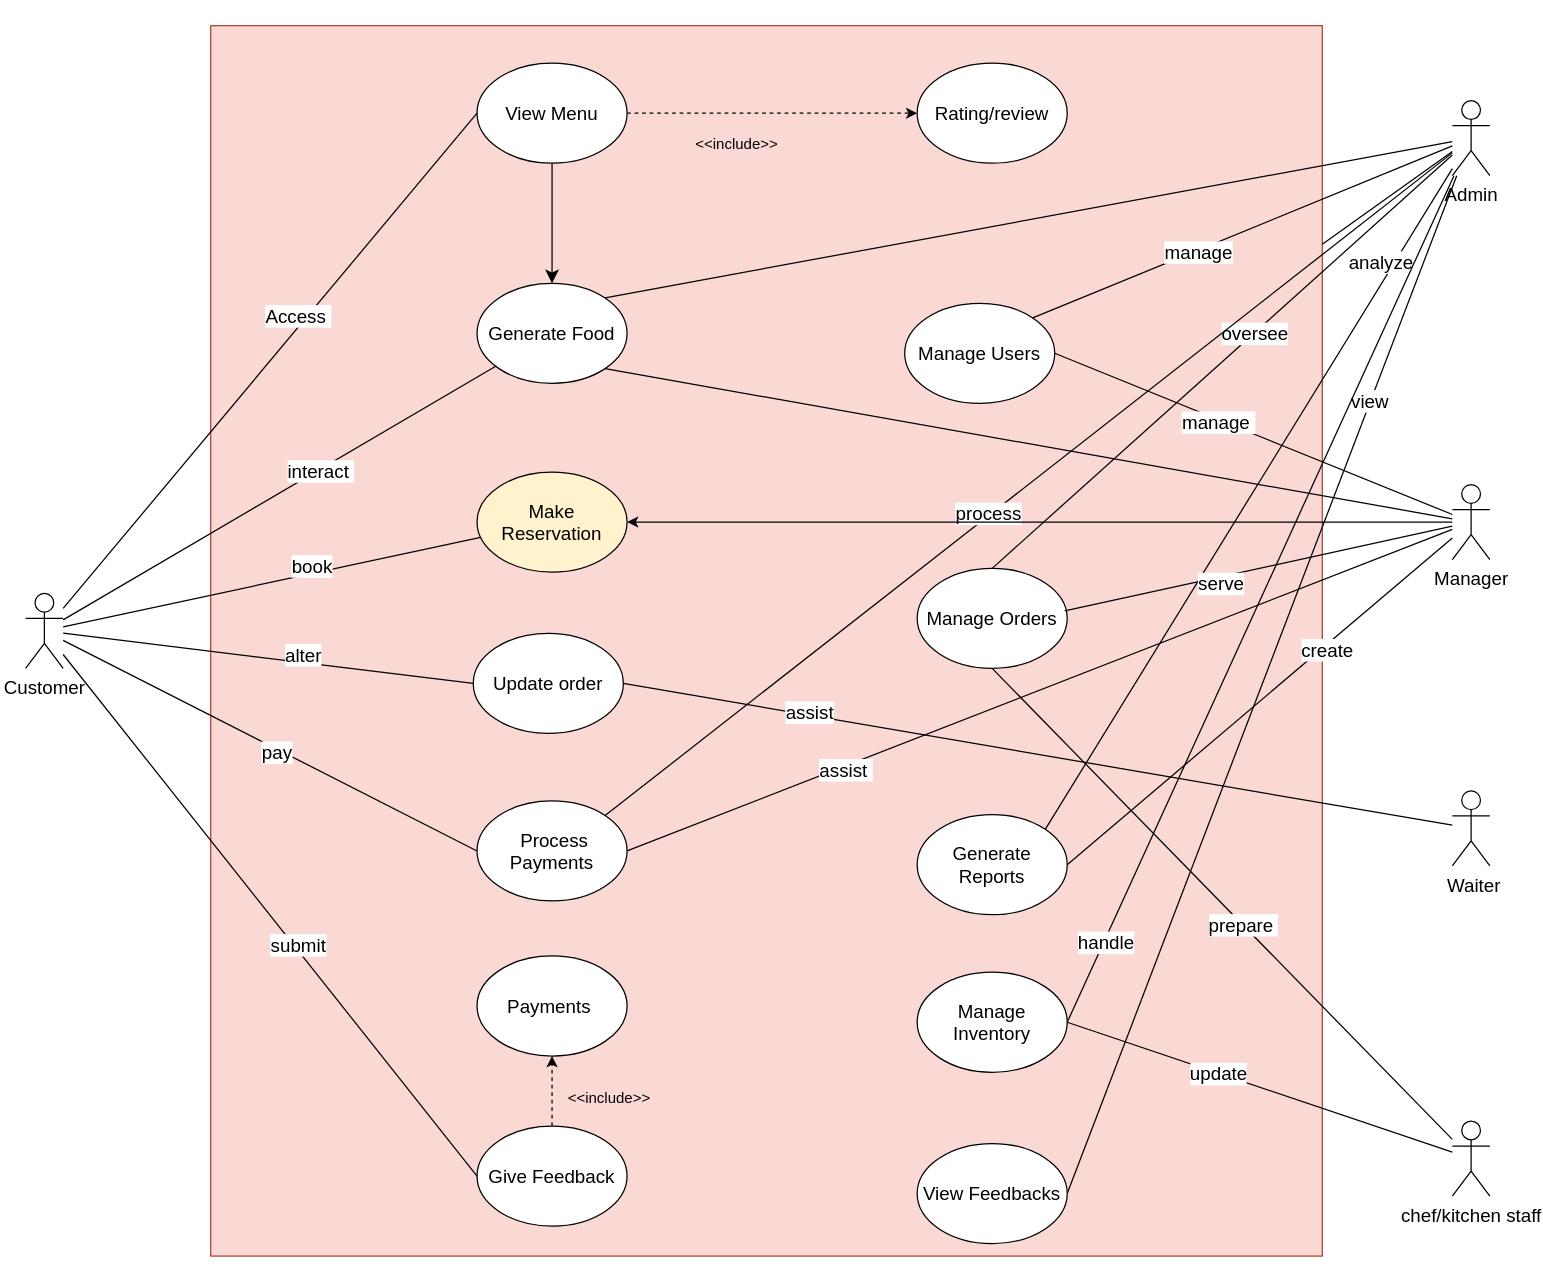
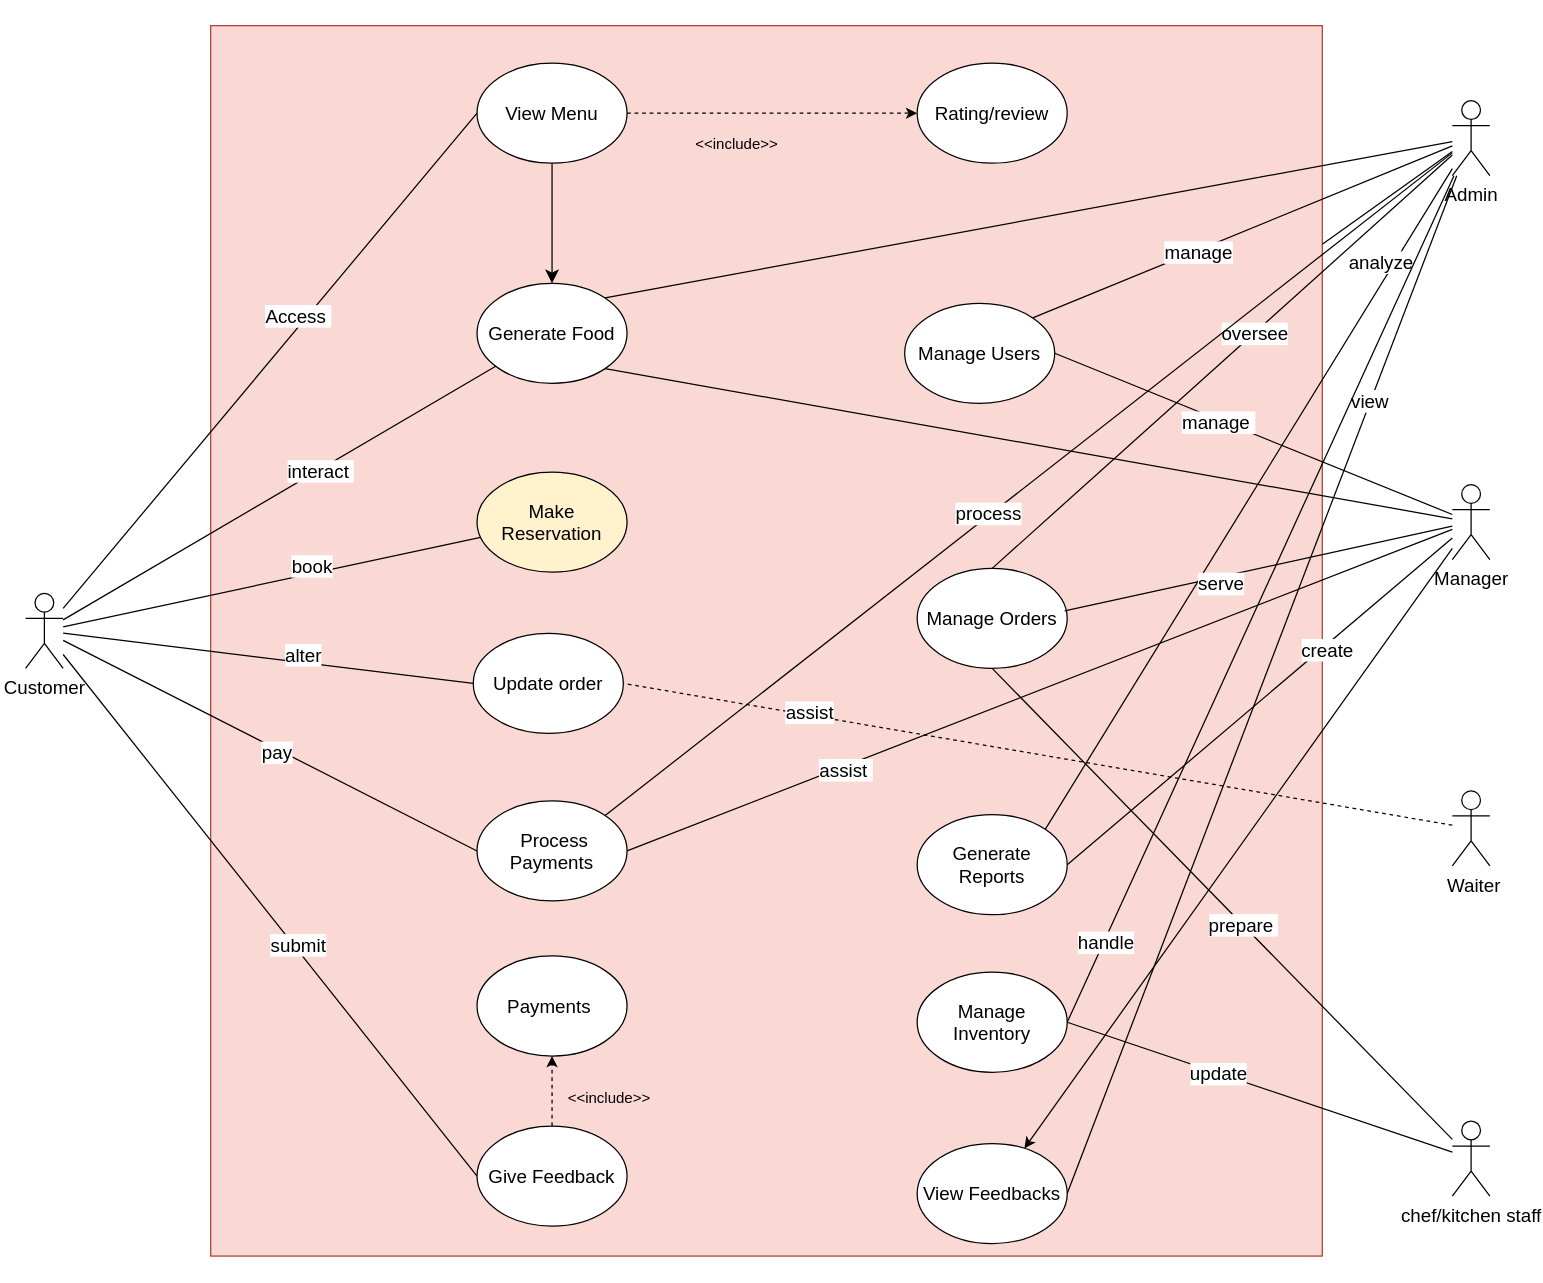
(1217, 522) -> (1304, 755)
(1269, 794) -> (1269, 794)
